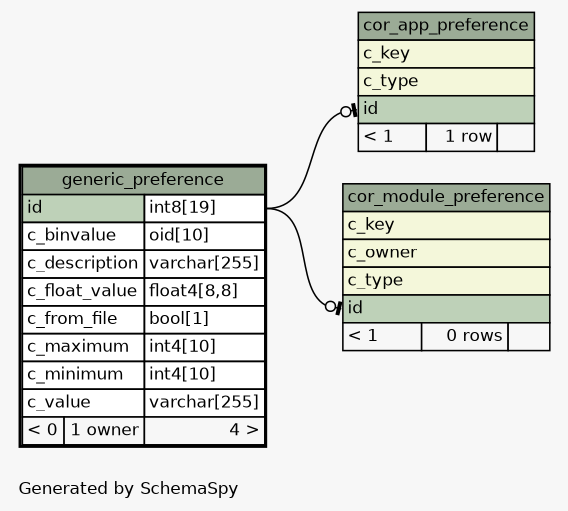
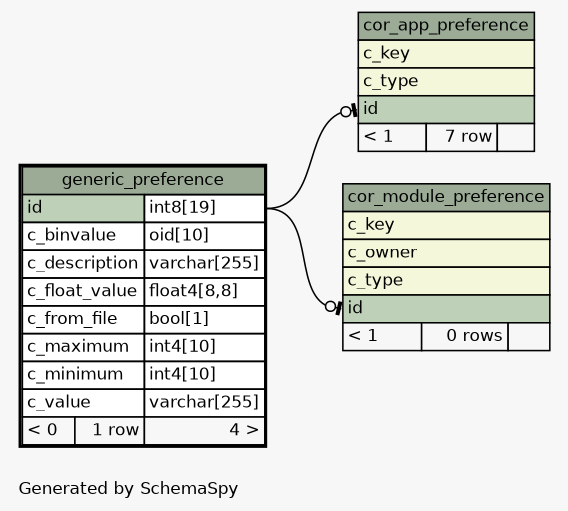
(469, 137) -> (469, 137)
(105, 430) -> (116, 430)
